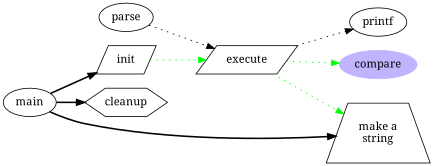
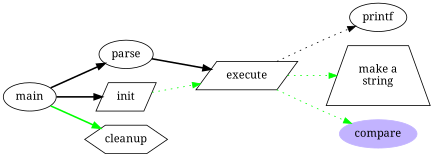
(178, 36) -> (177, 63)
(66, 102) -> (72, 115)
(187, 136) -> (74, 77)
